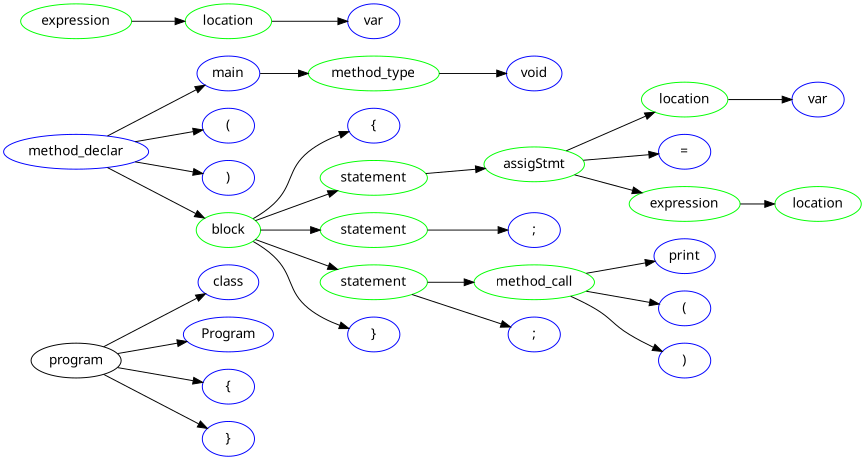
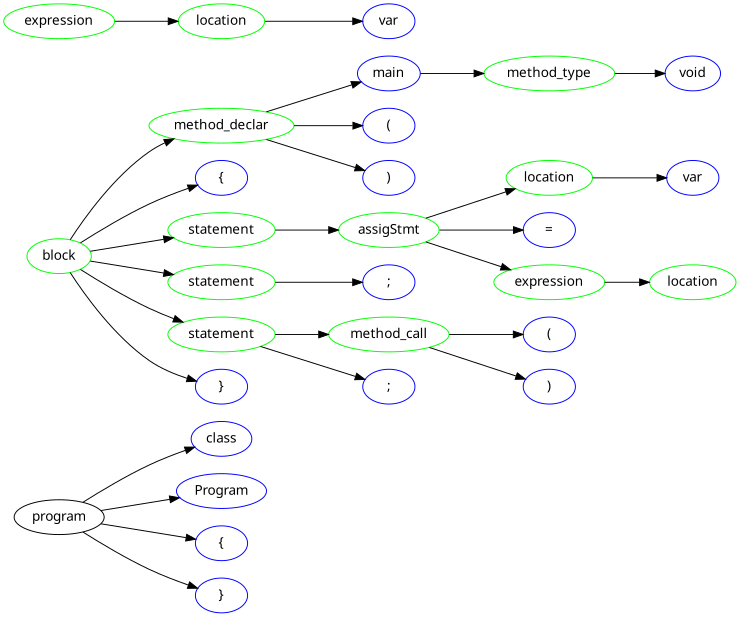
(76, 152) -> (221, 126)
(152, 191) -> (112, 185)
(685, 256) -> none
